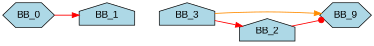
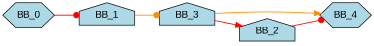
(64, 15) -> (64, 15)
none -> (144, 15)
(346, 15) -> (346, 15)
